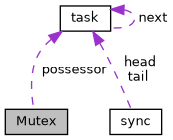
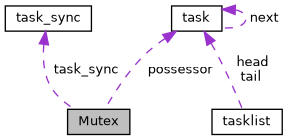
none -> (48, 19)
(136, 122) -> (247, 122)
